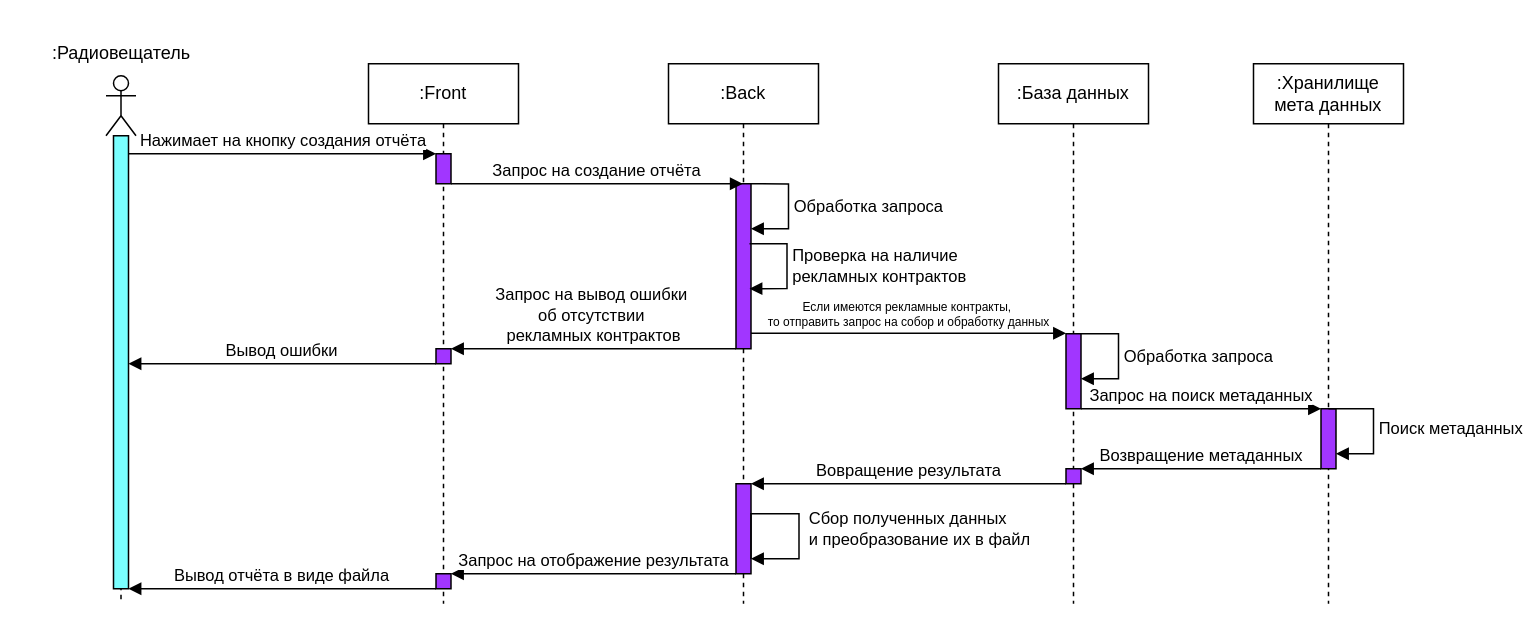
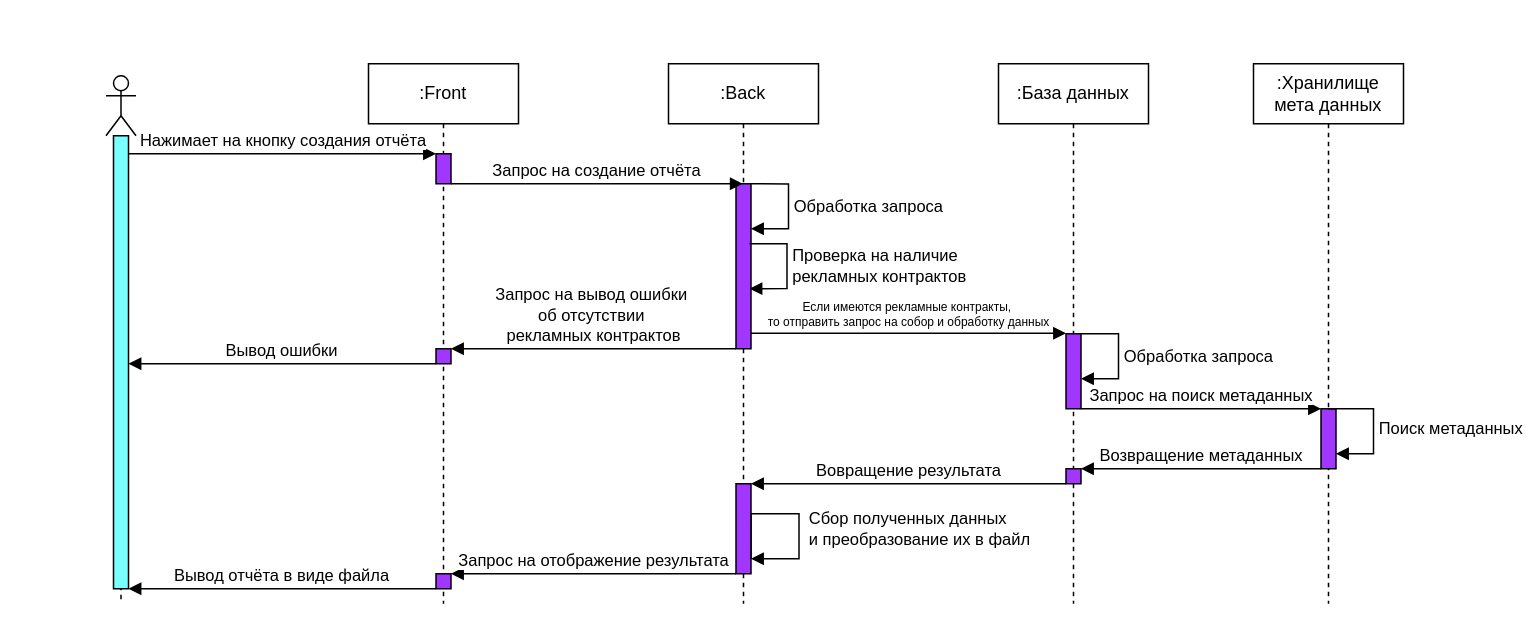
(121, 53) -> none
